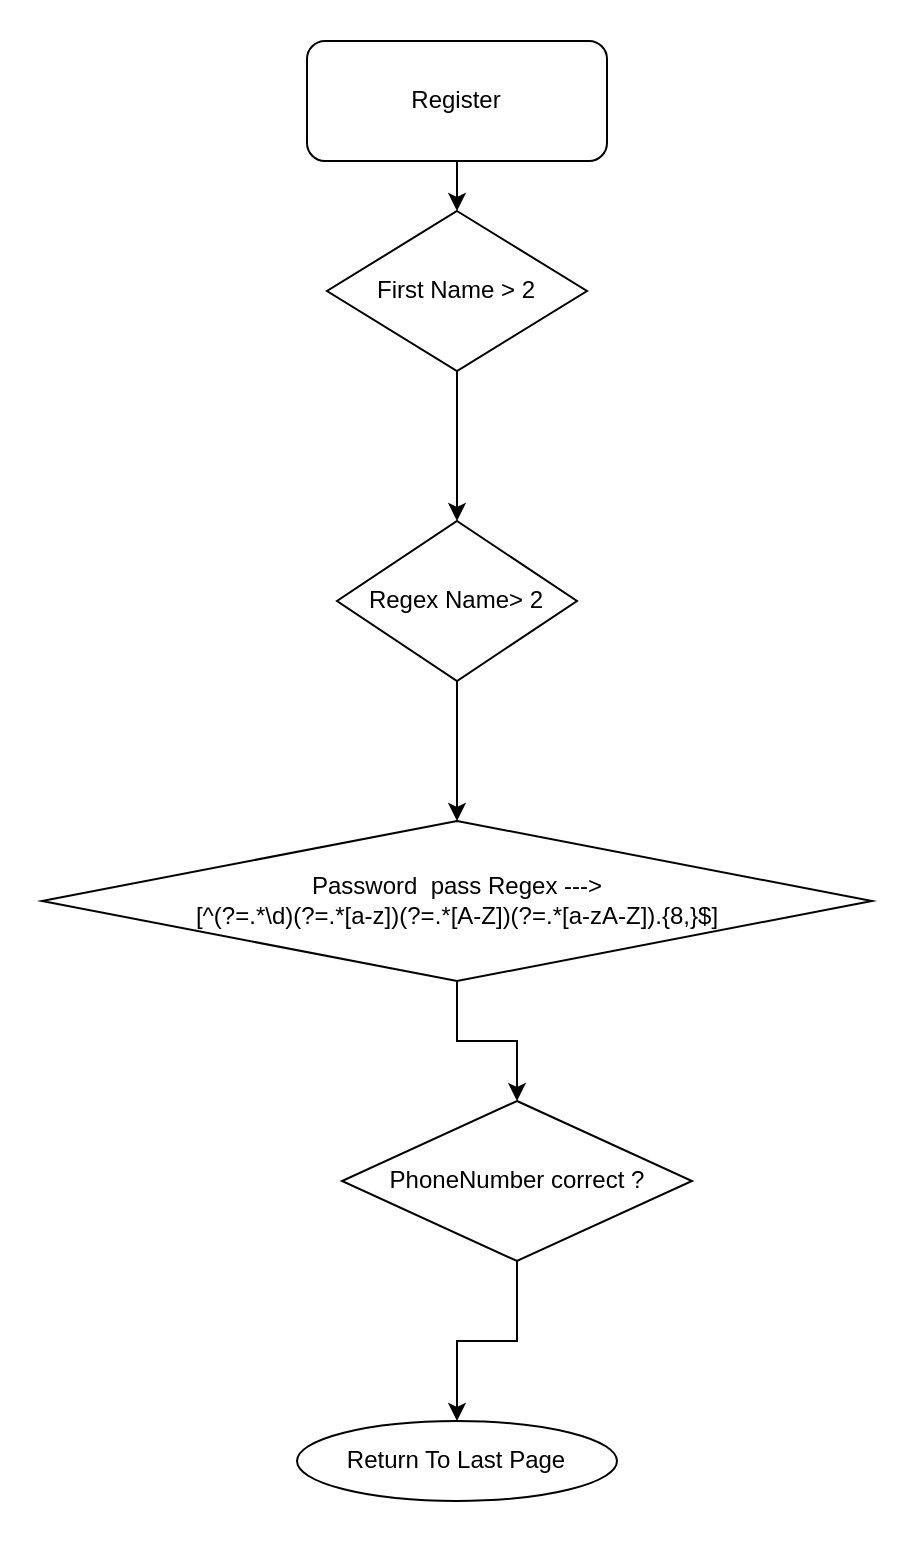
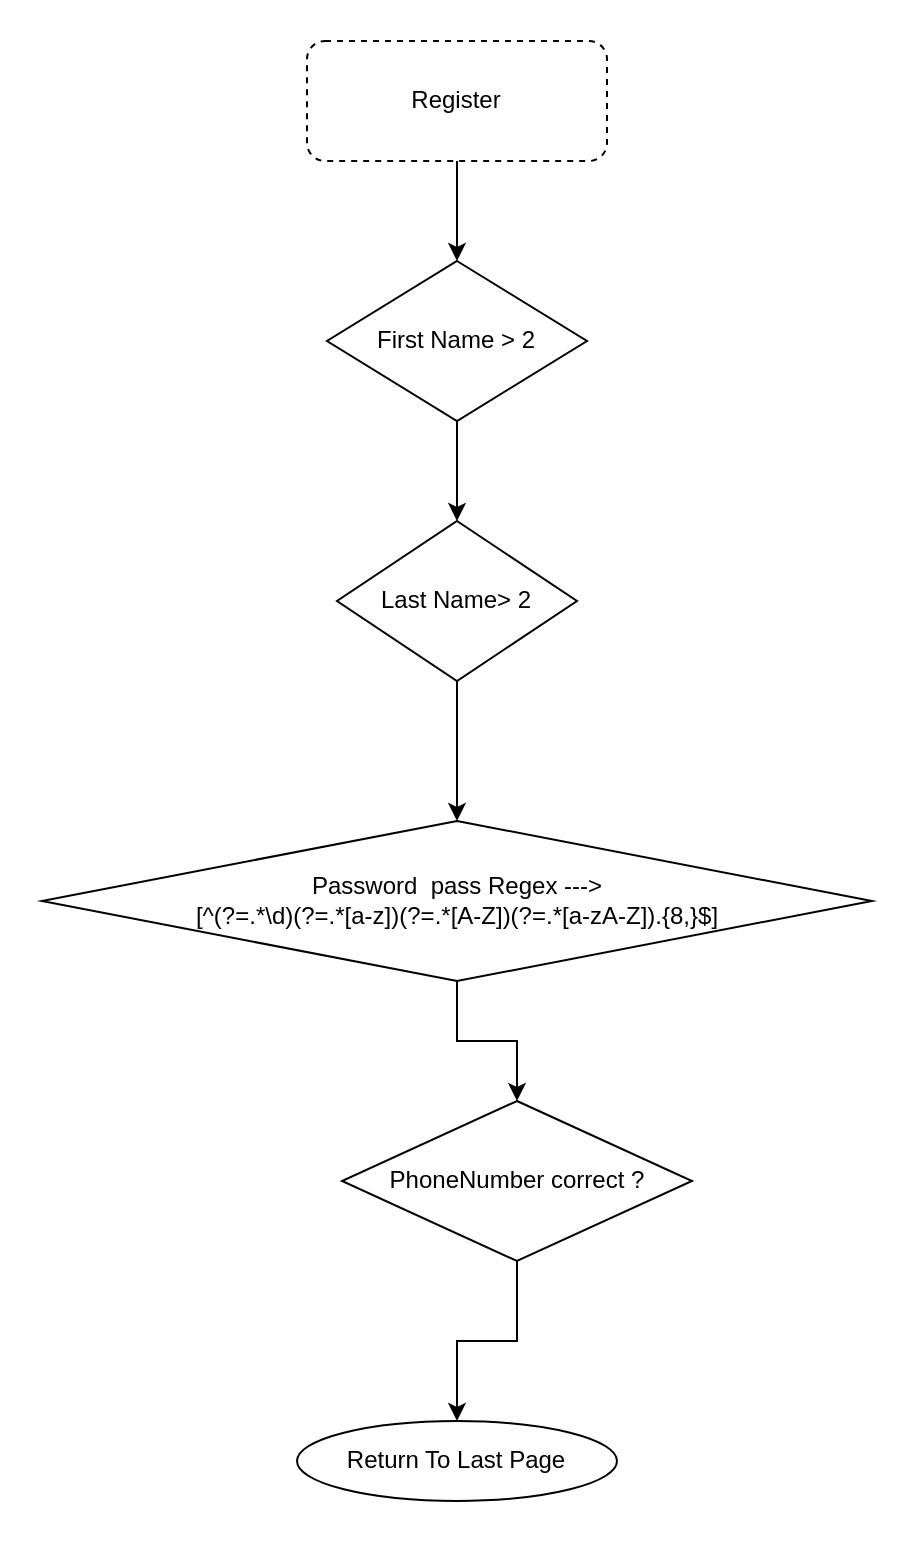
(457, 101) -> (457, 101)
(457, 291) -> (457, 341)
(457, 601) -> (457, 601)
